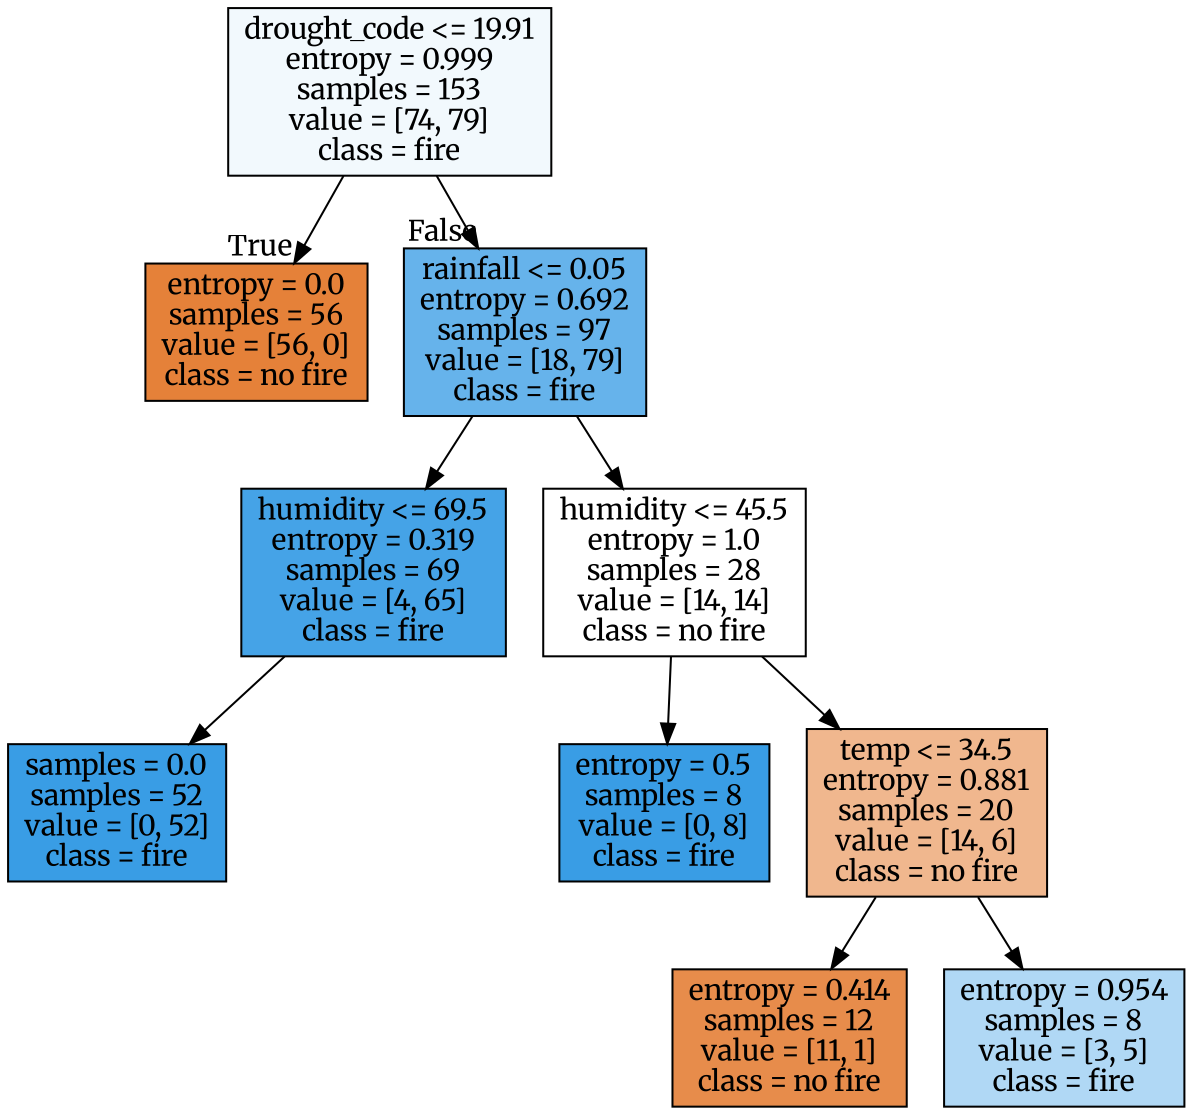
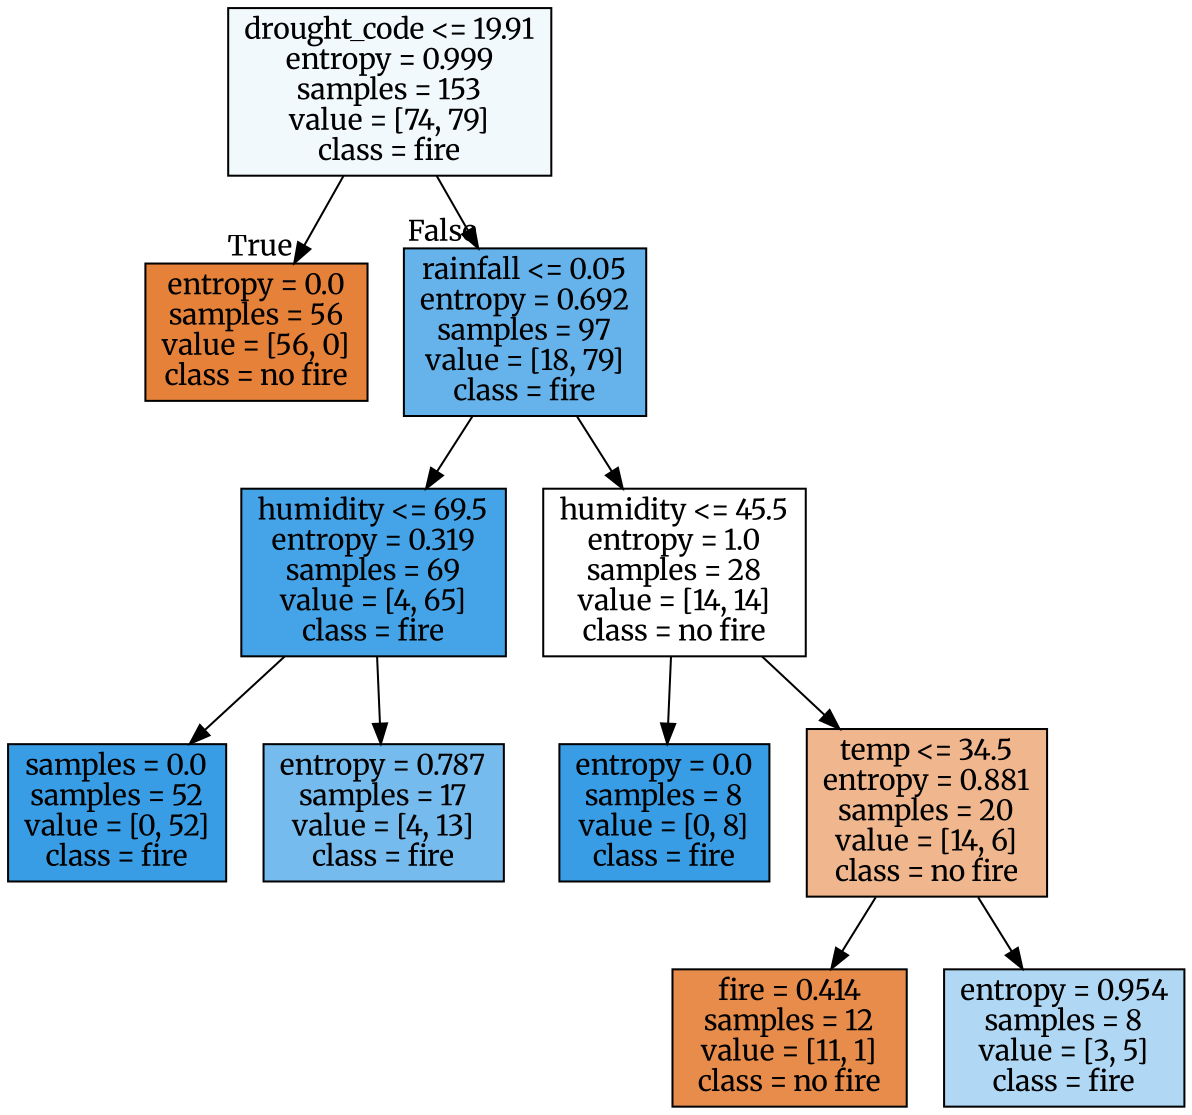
none -> (384, 813)
(664, 813) -> (664, 813)
(790, 1038) -> (790, 1038)
